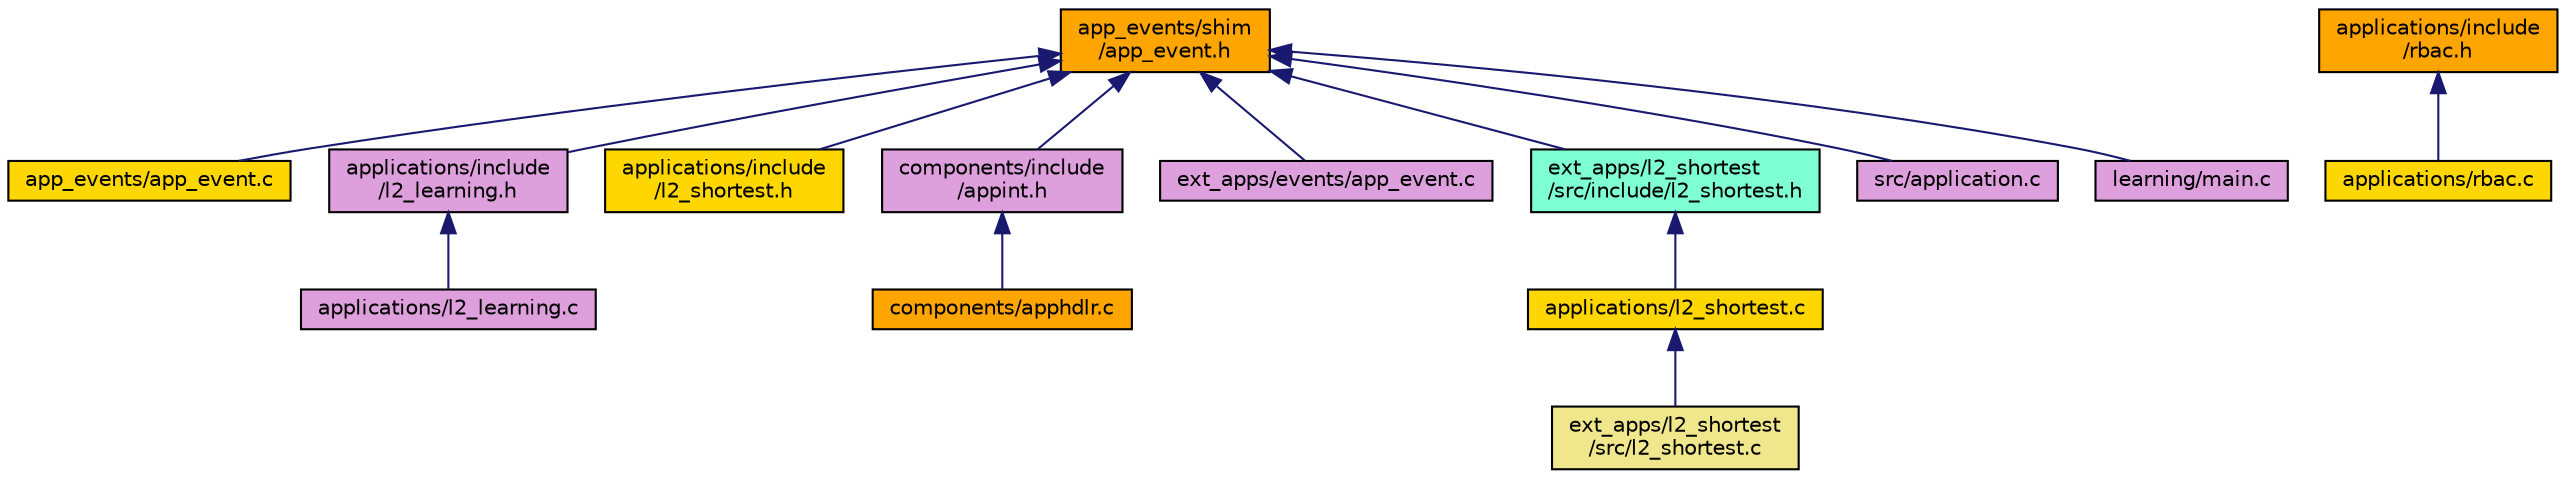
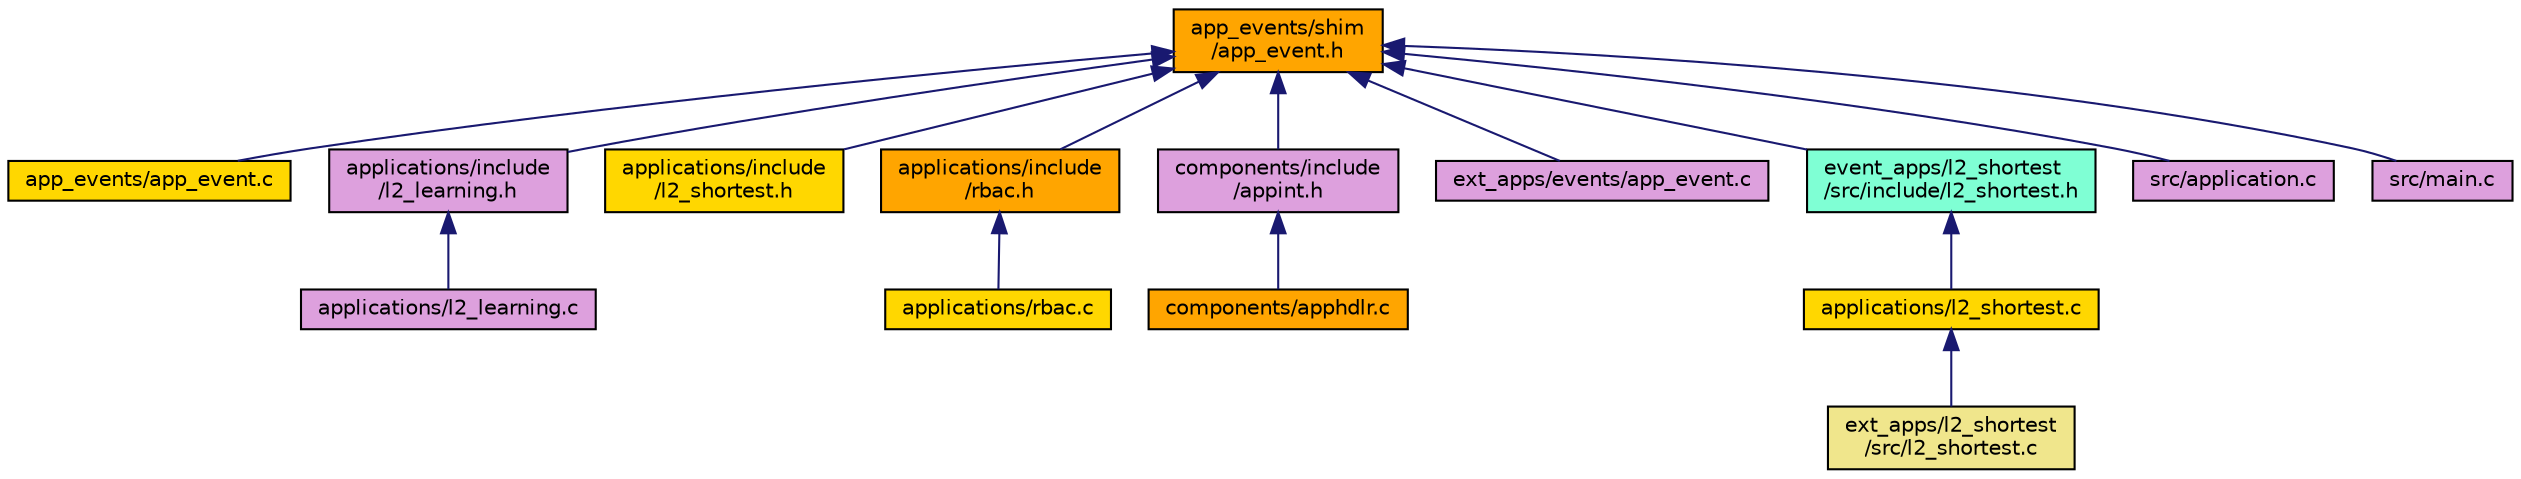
none -> (1130, 115)
(1675, 181) -> (1951, 181)
(2192, 181) -> (2442, 181)
